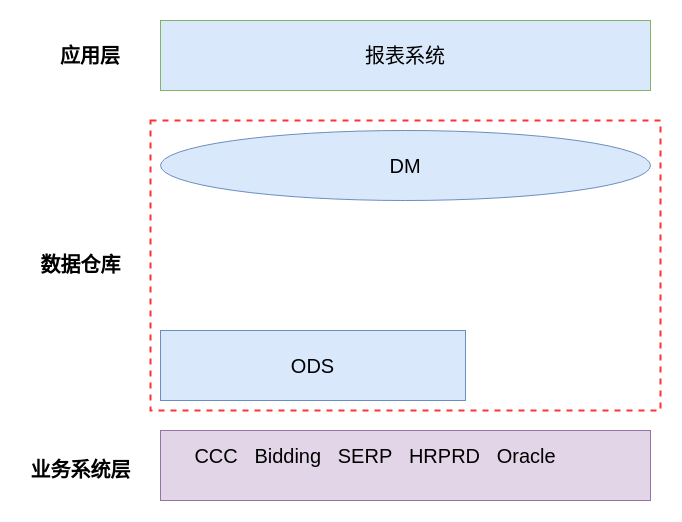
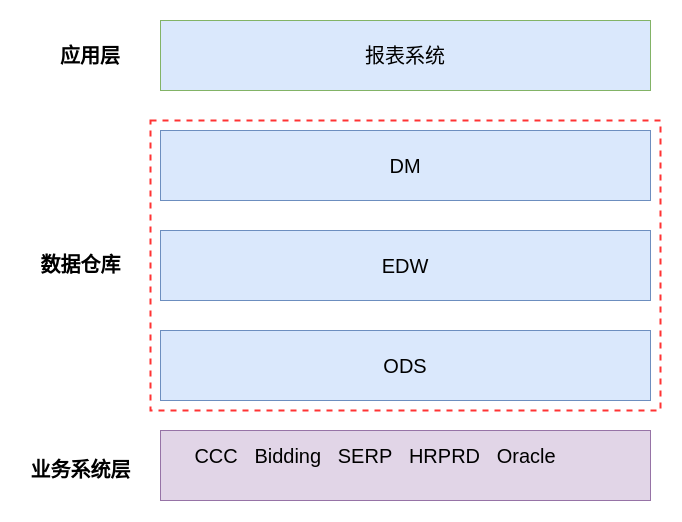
(406, 166) -> (406, 166)
none -> (406, 266)
(313, 366) -> (406, 366)
